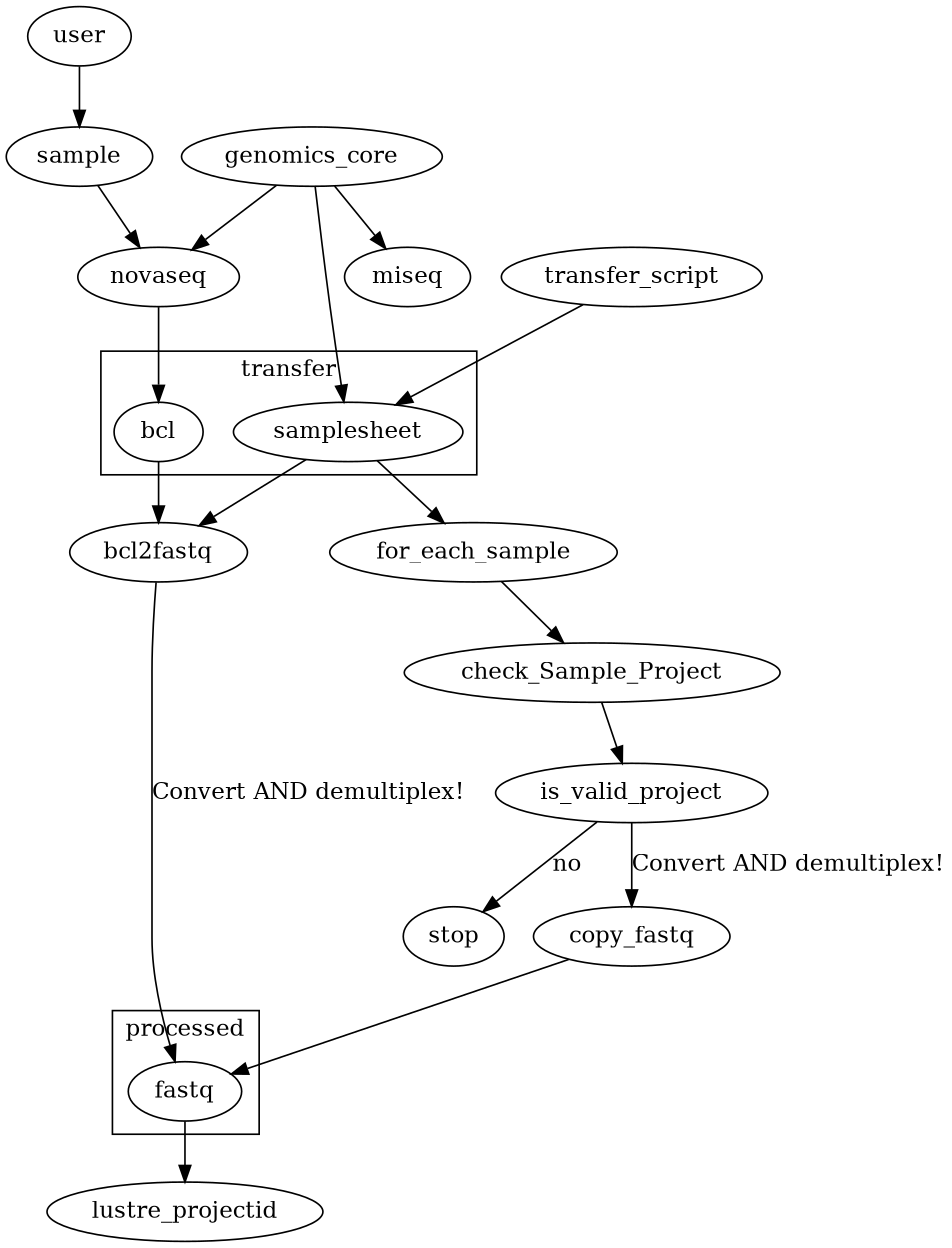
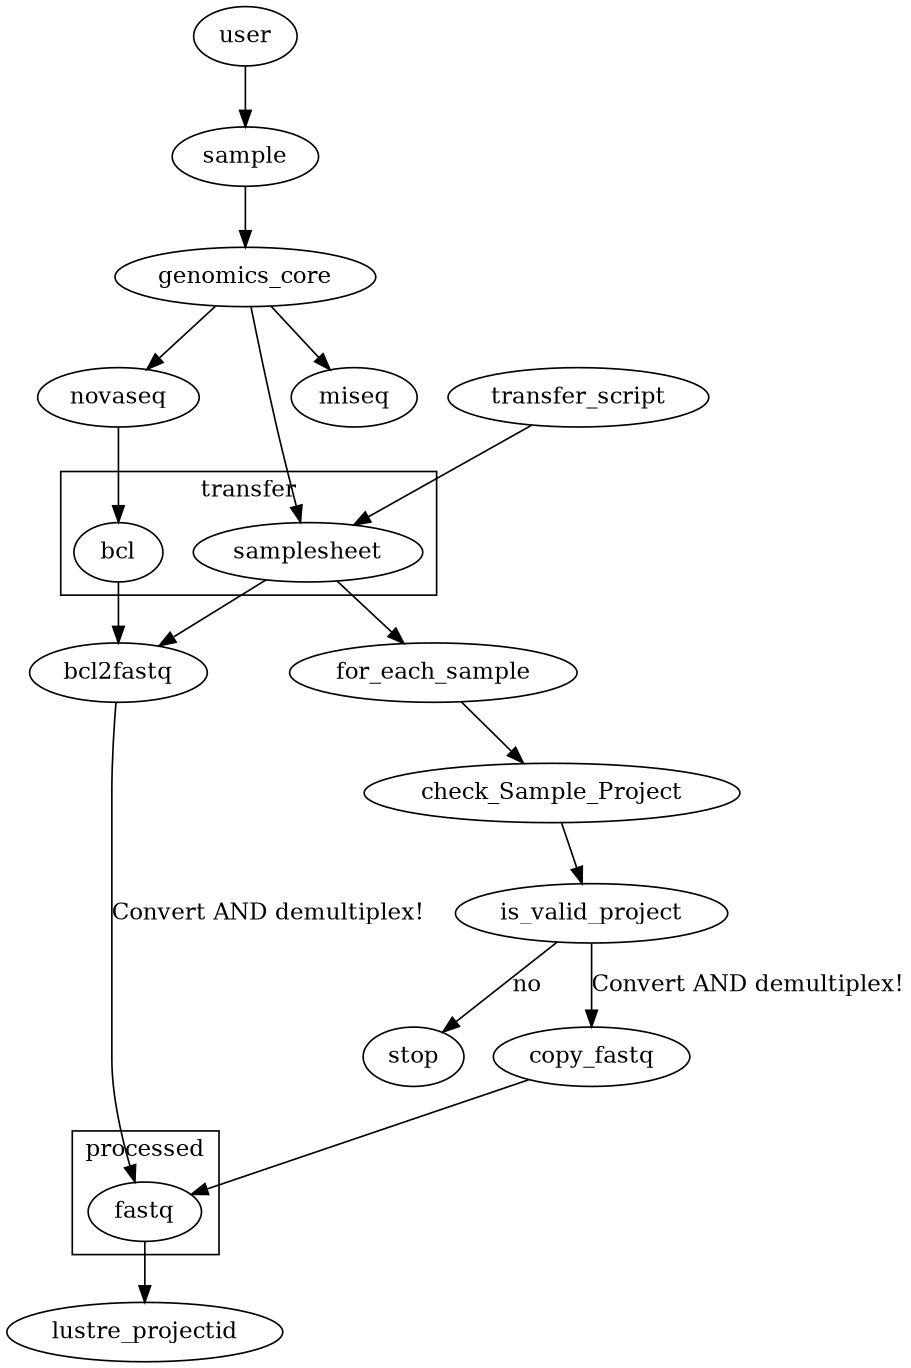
(114, 209) -> (245, 209)
